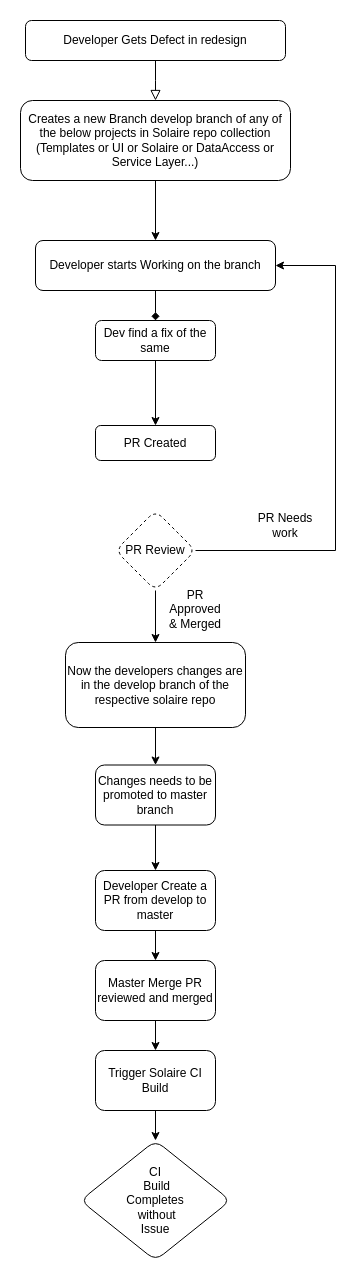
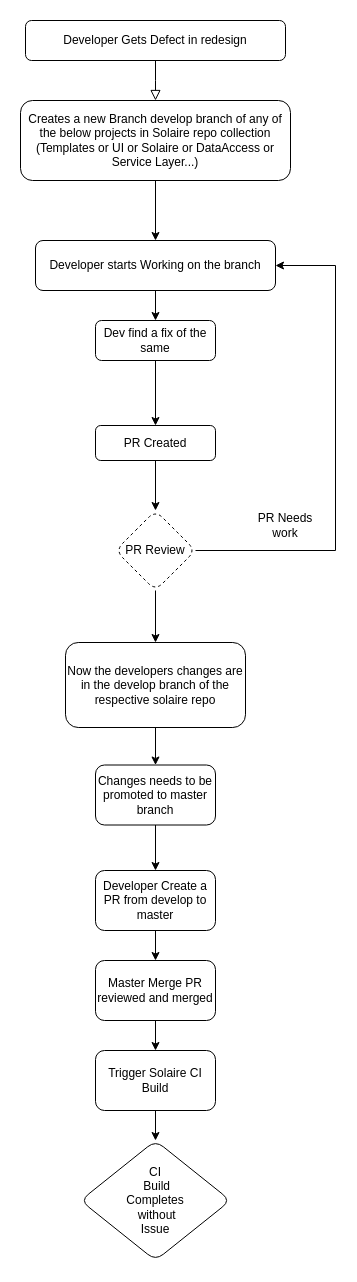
(156, 311) -> (156, 312)
none -> (156, 482)
(196, 610) -> none
